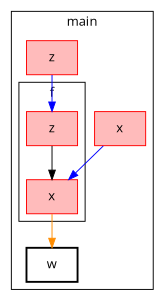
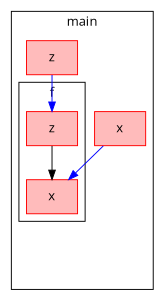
(52, 265) -> none
